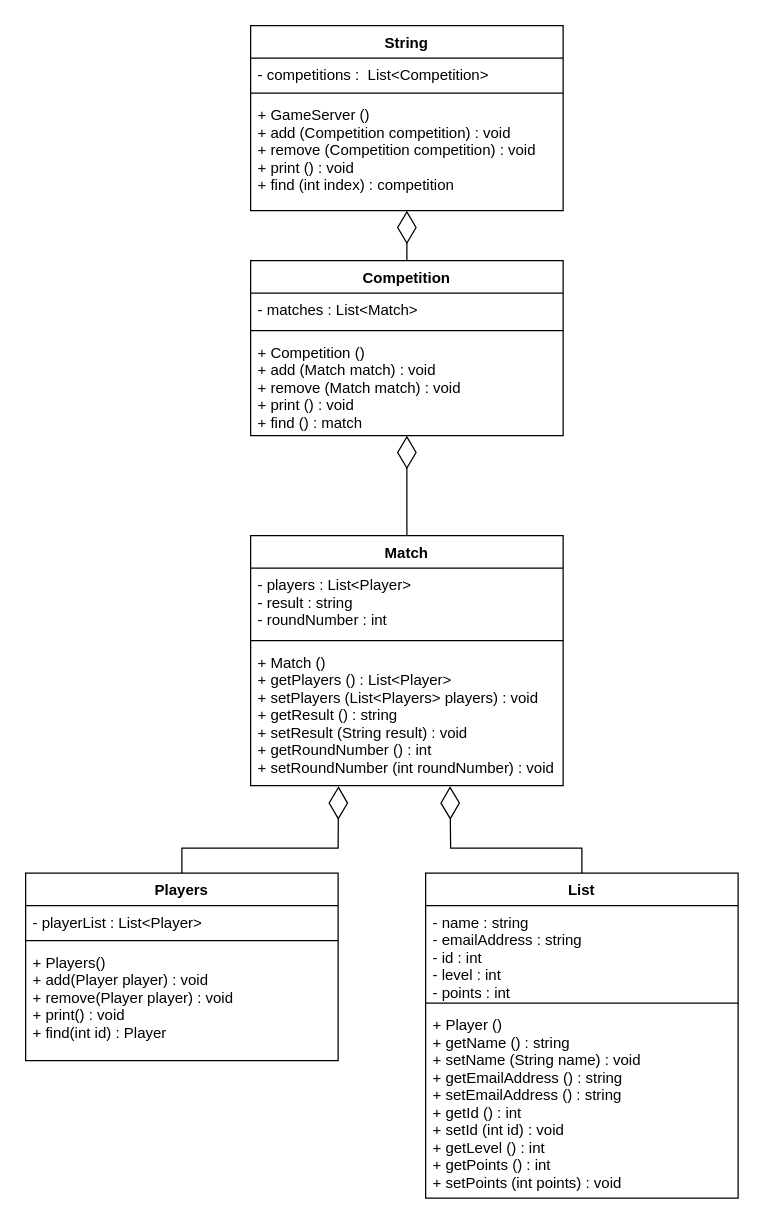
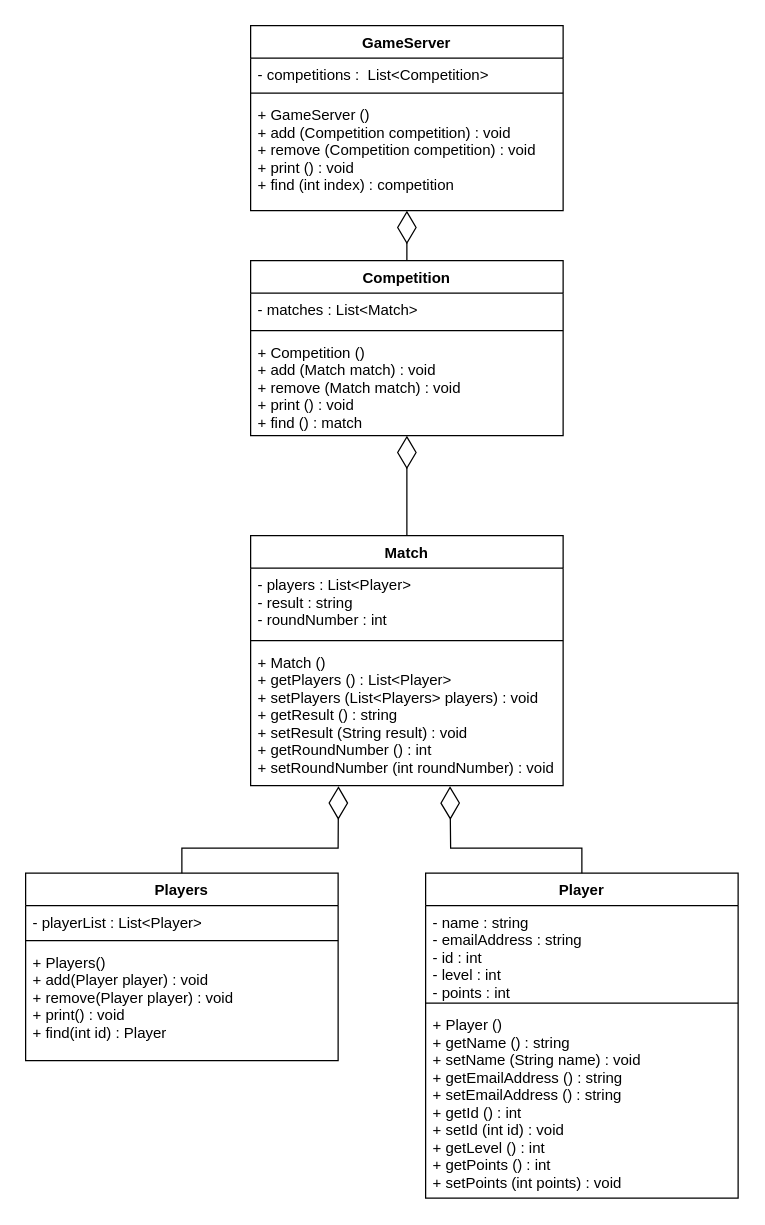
(406, 43) -> (406, 43)
(581, 890) -> (581, 890)
